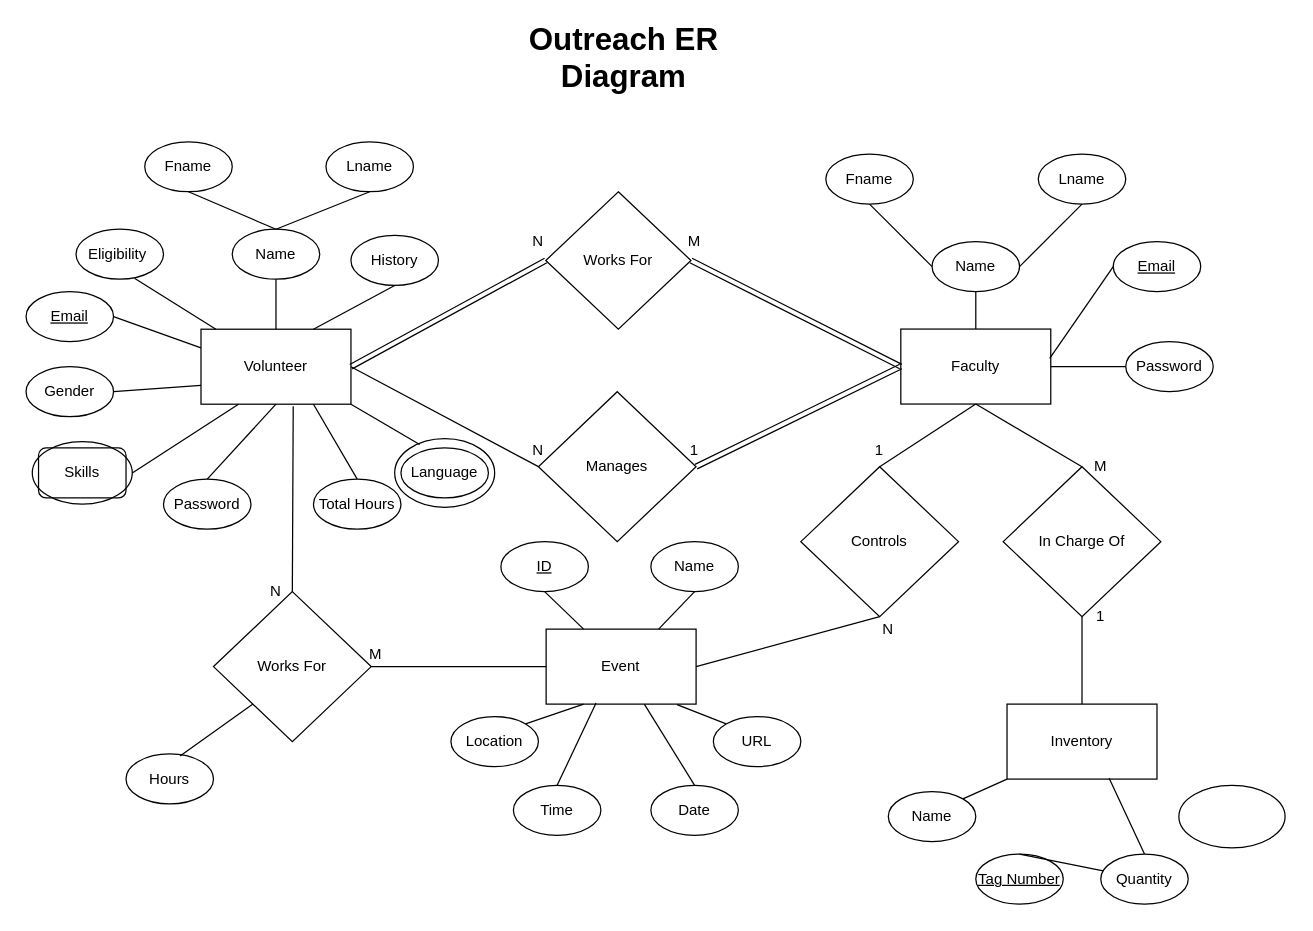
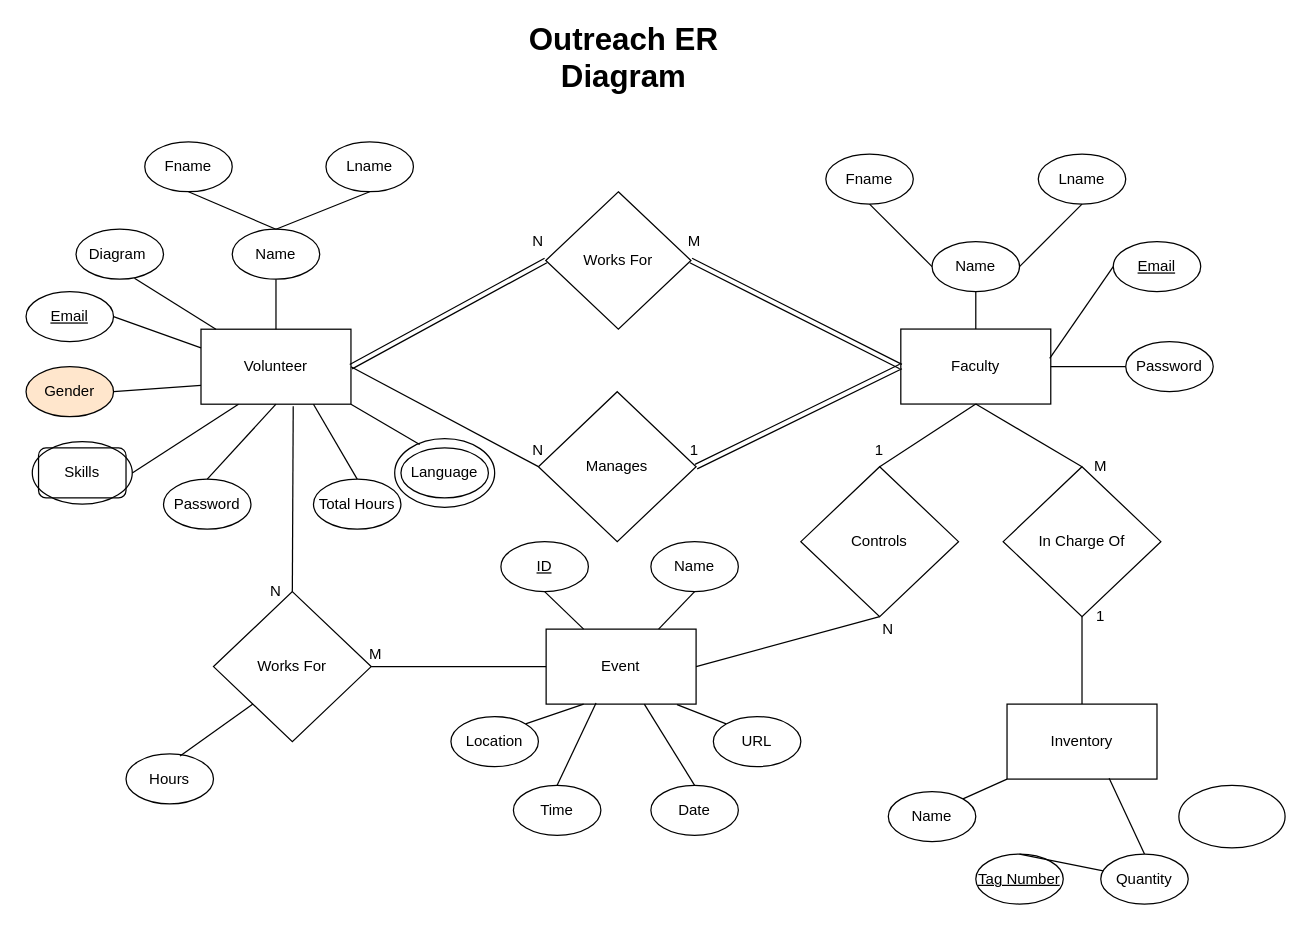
(119, 254) -> (119, 254)
(394, 261) -> none
(354, 307) -> none
(69, 392) -> (69, 392)
